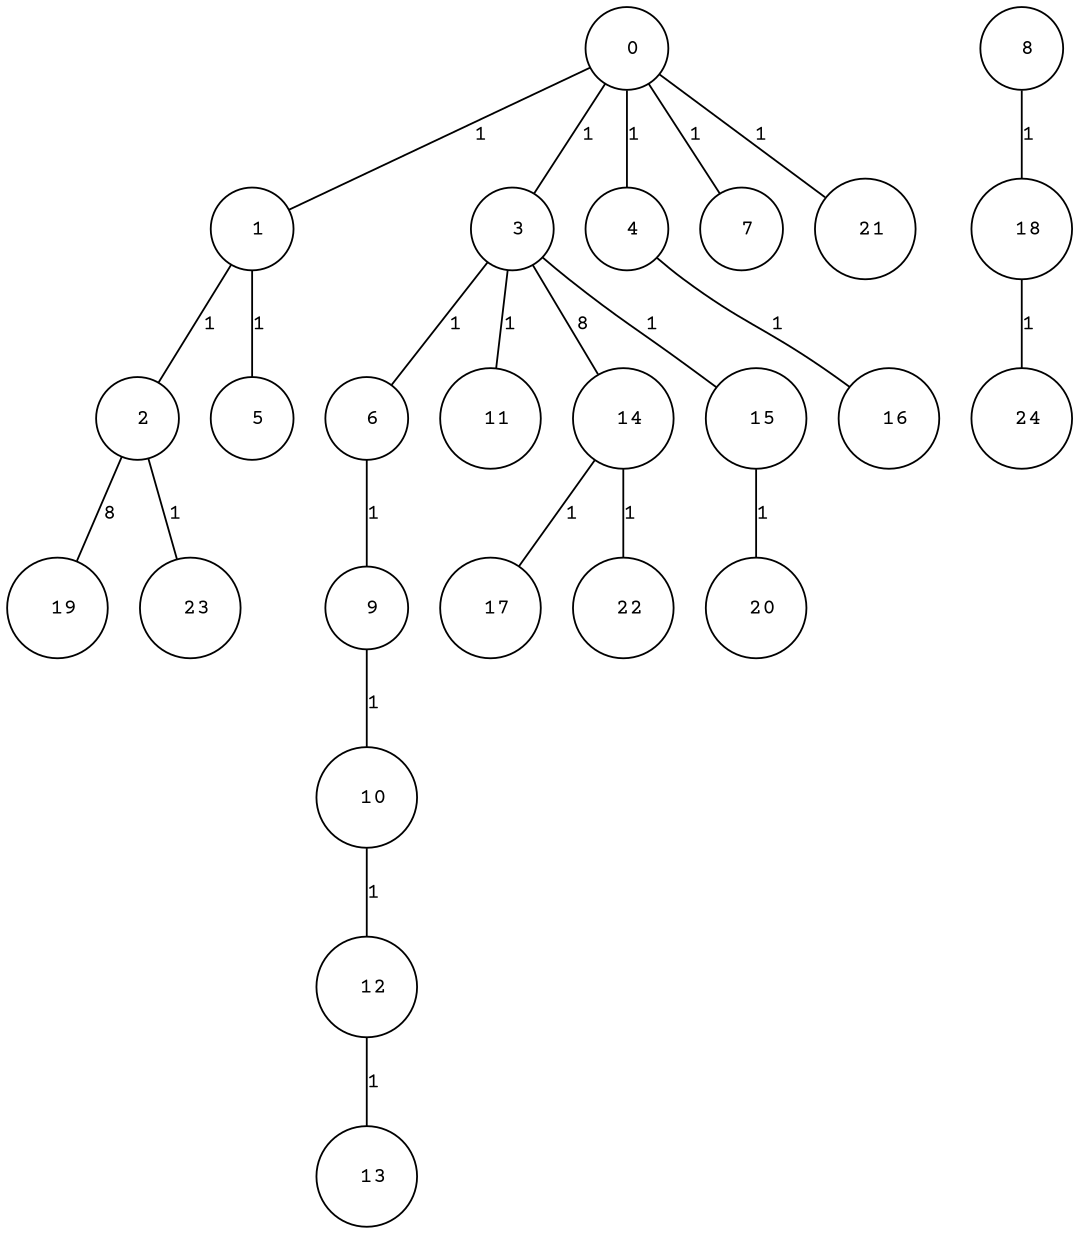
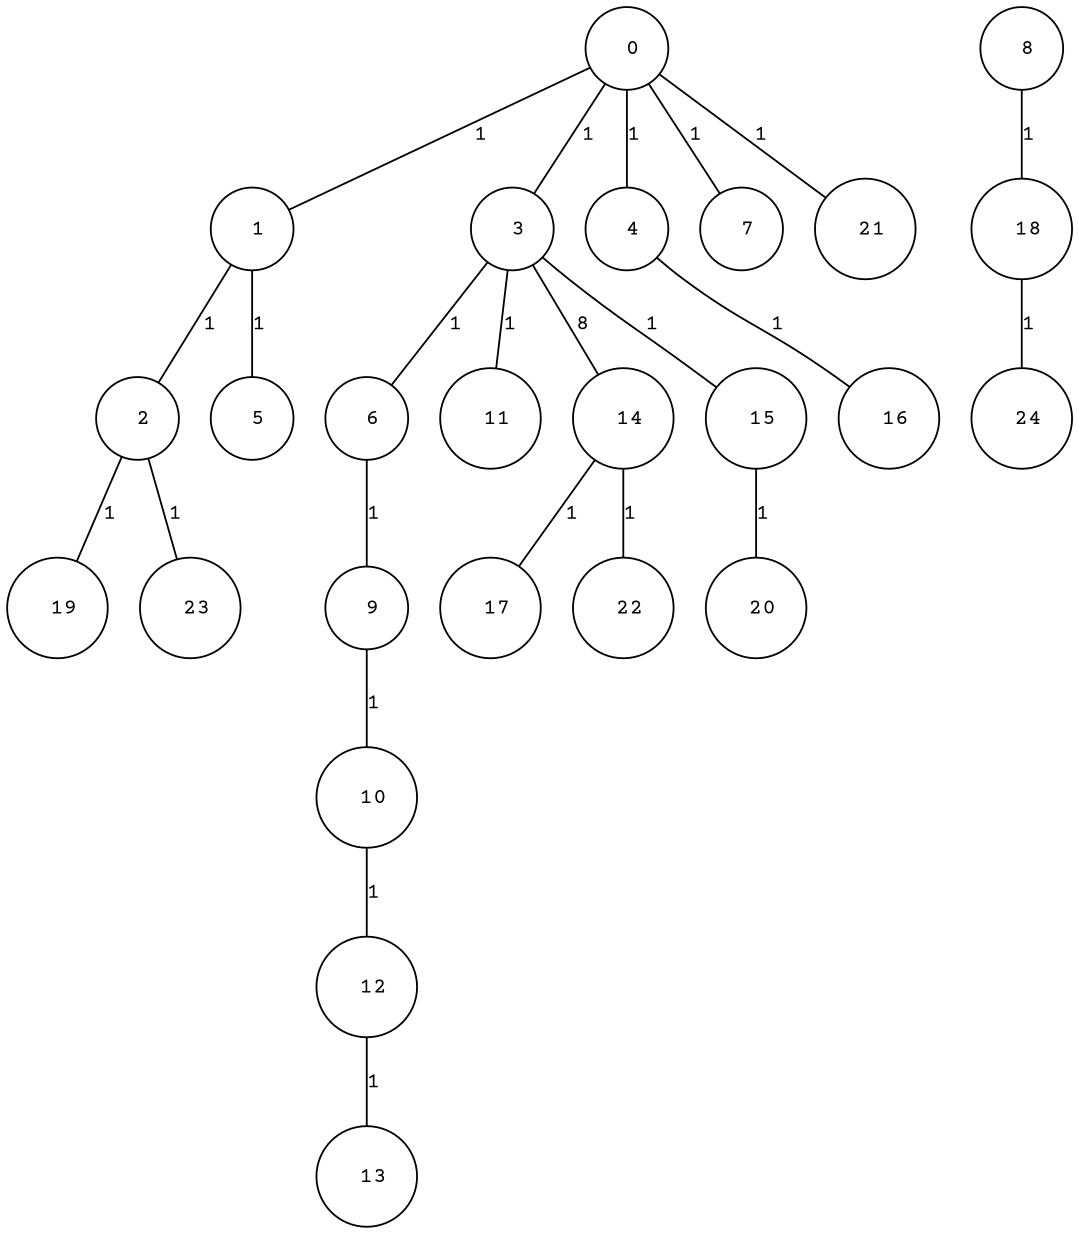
(110, 513) -> (110, 513)
